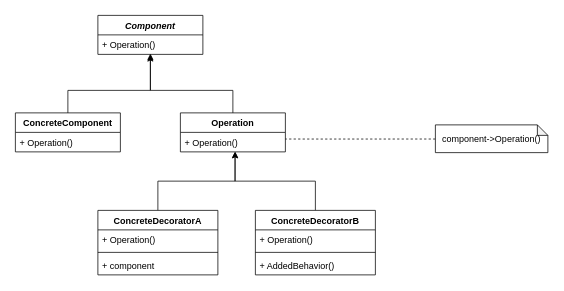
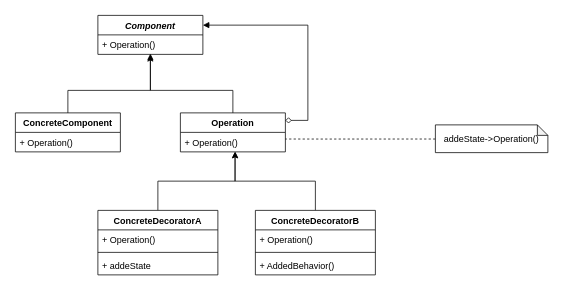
none -> (301, 120)
(492, 139) -> (492, 139)
(129, 266) -> (129, 266)
